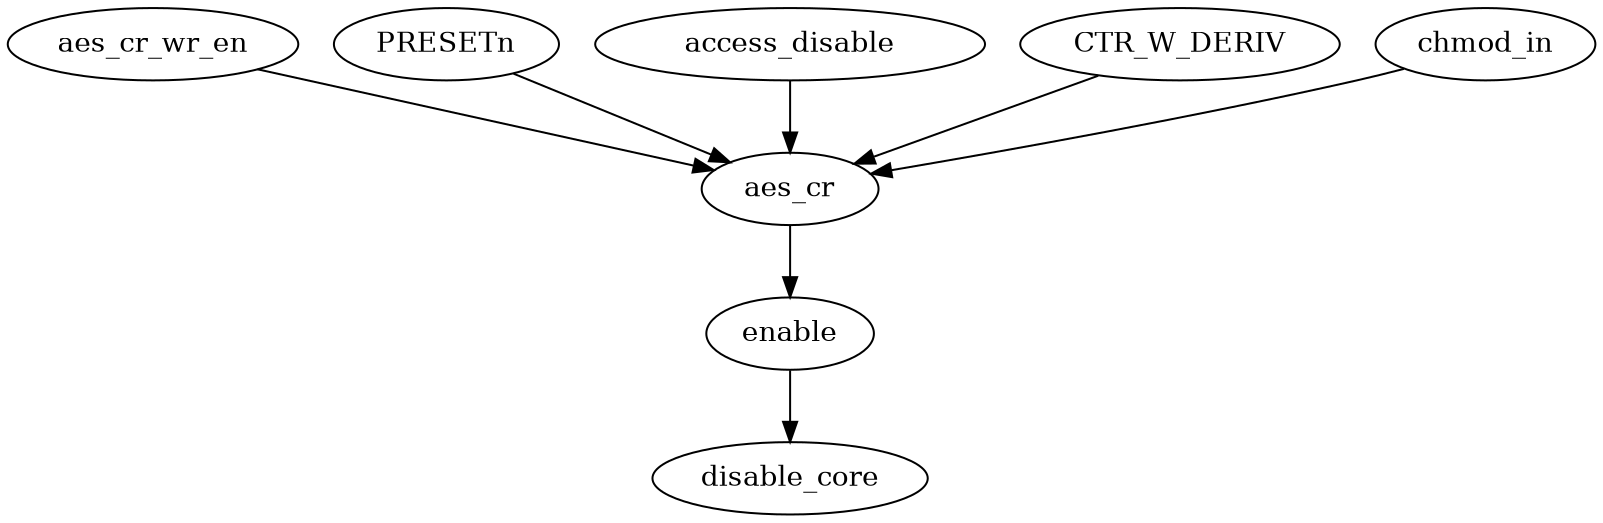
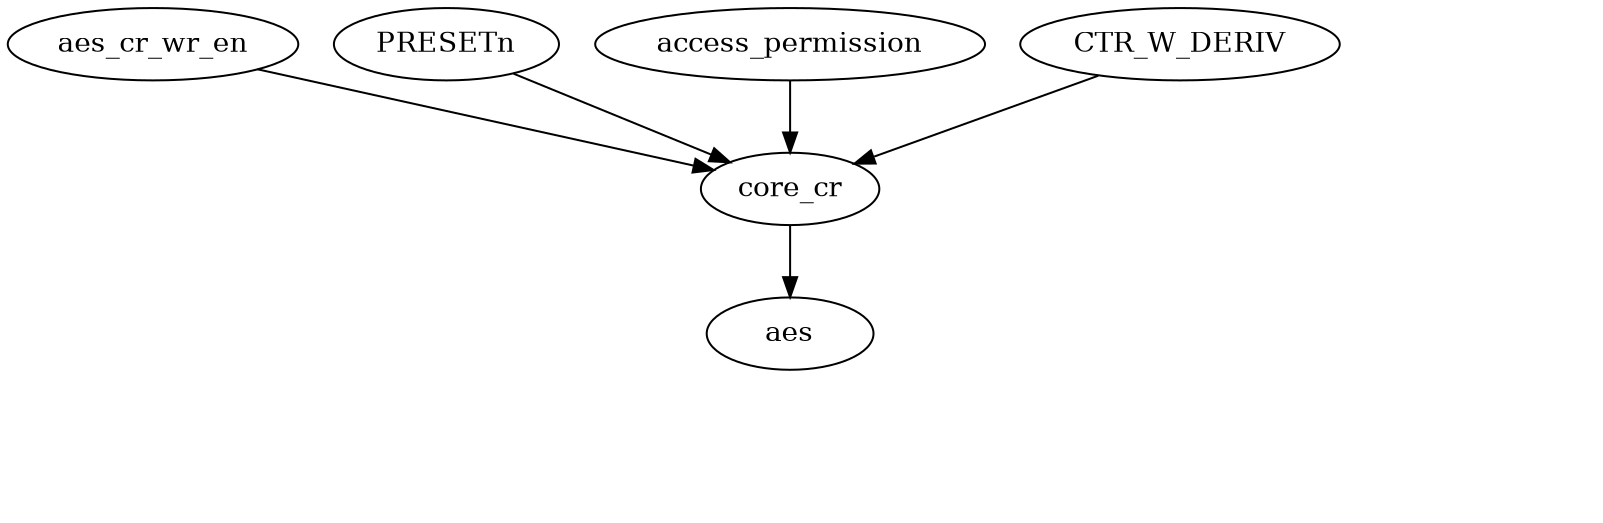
(790, 44) -> (790, 44)
(1485, 44) -> none
(790, 189) -> (790, 189)
(790, 334) -> (790, 334)
(790, 478) -> none
